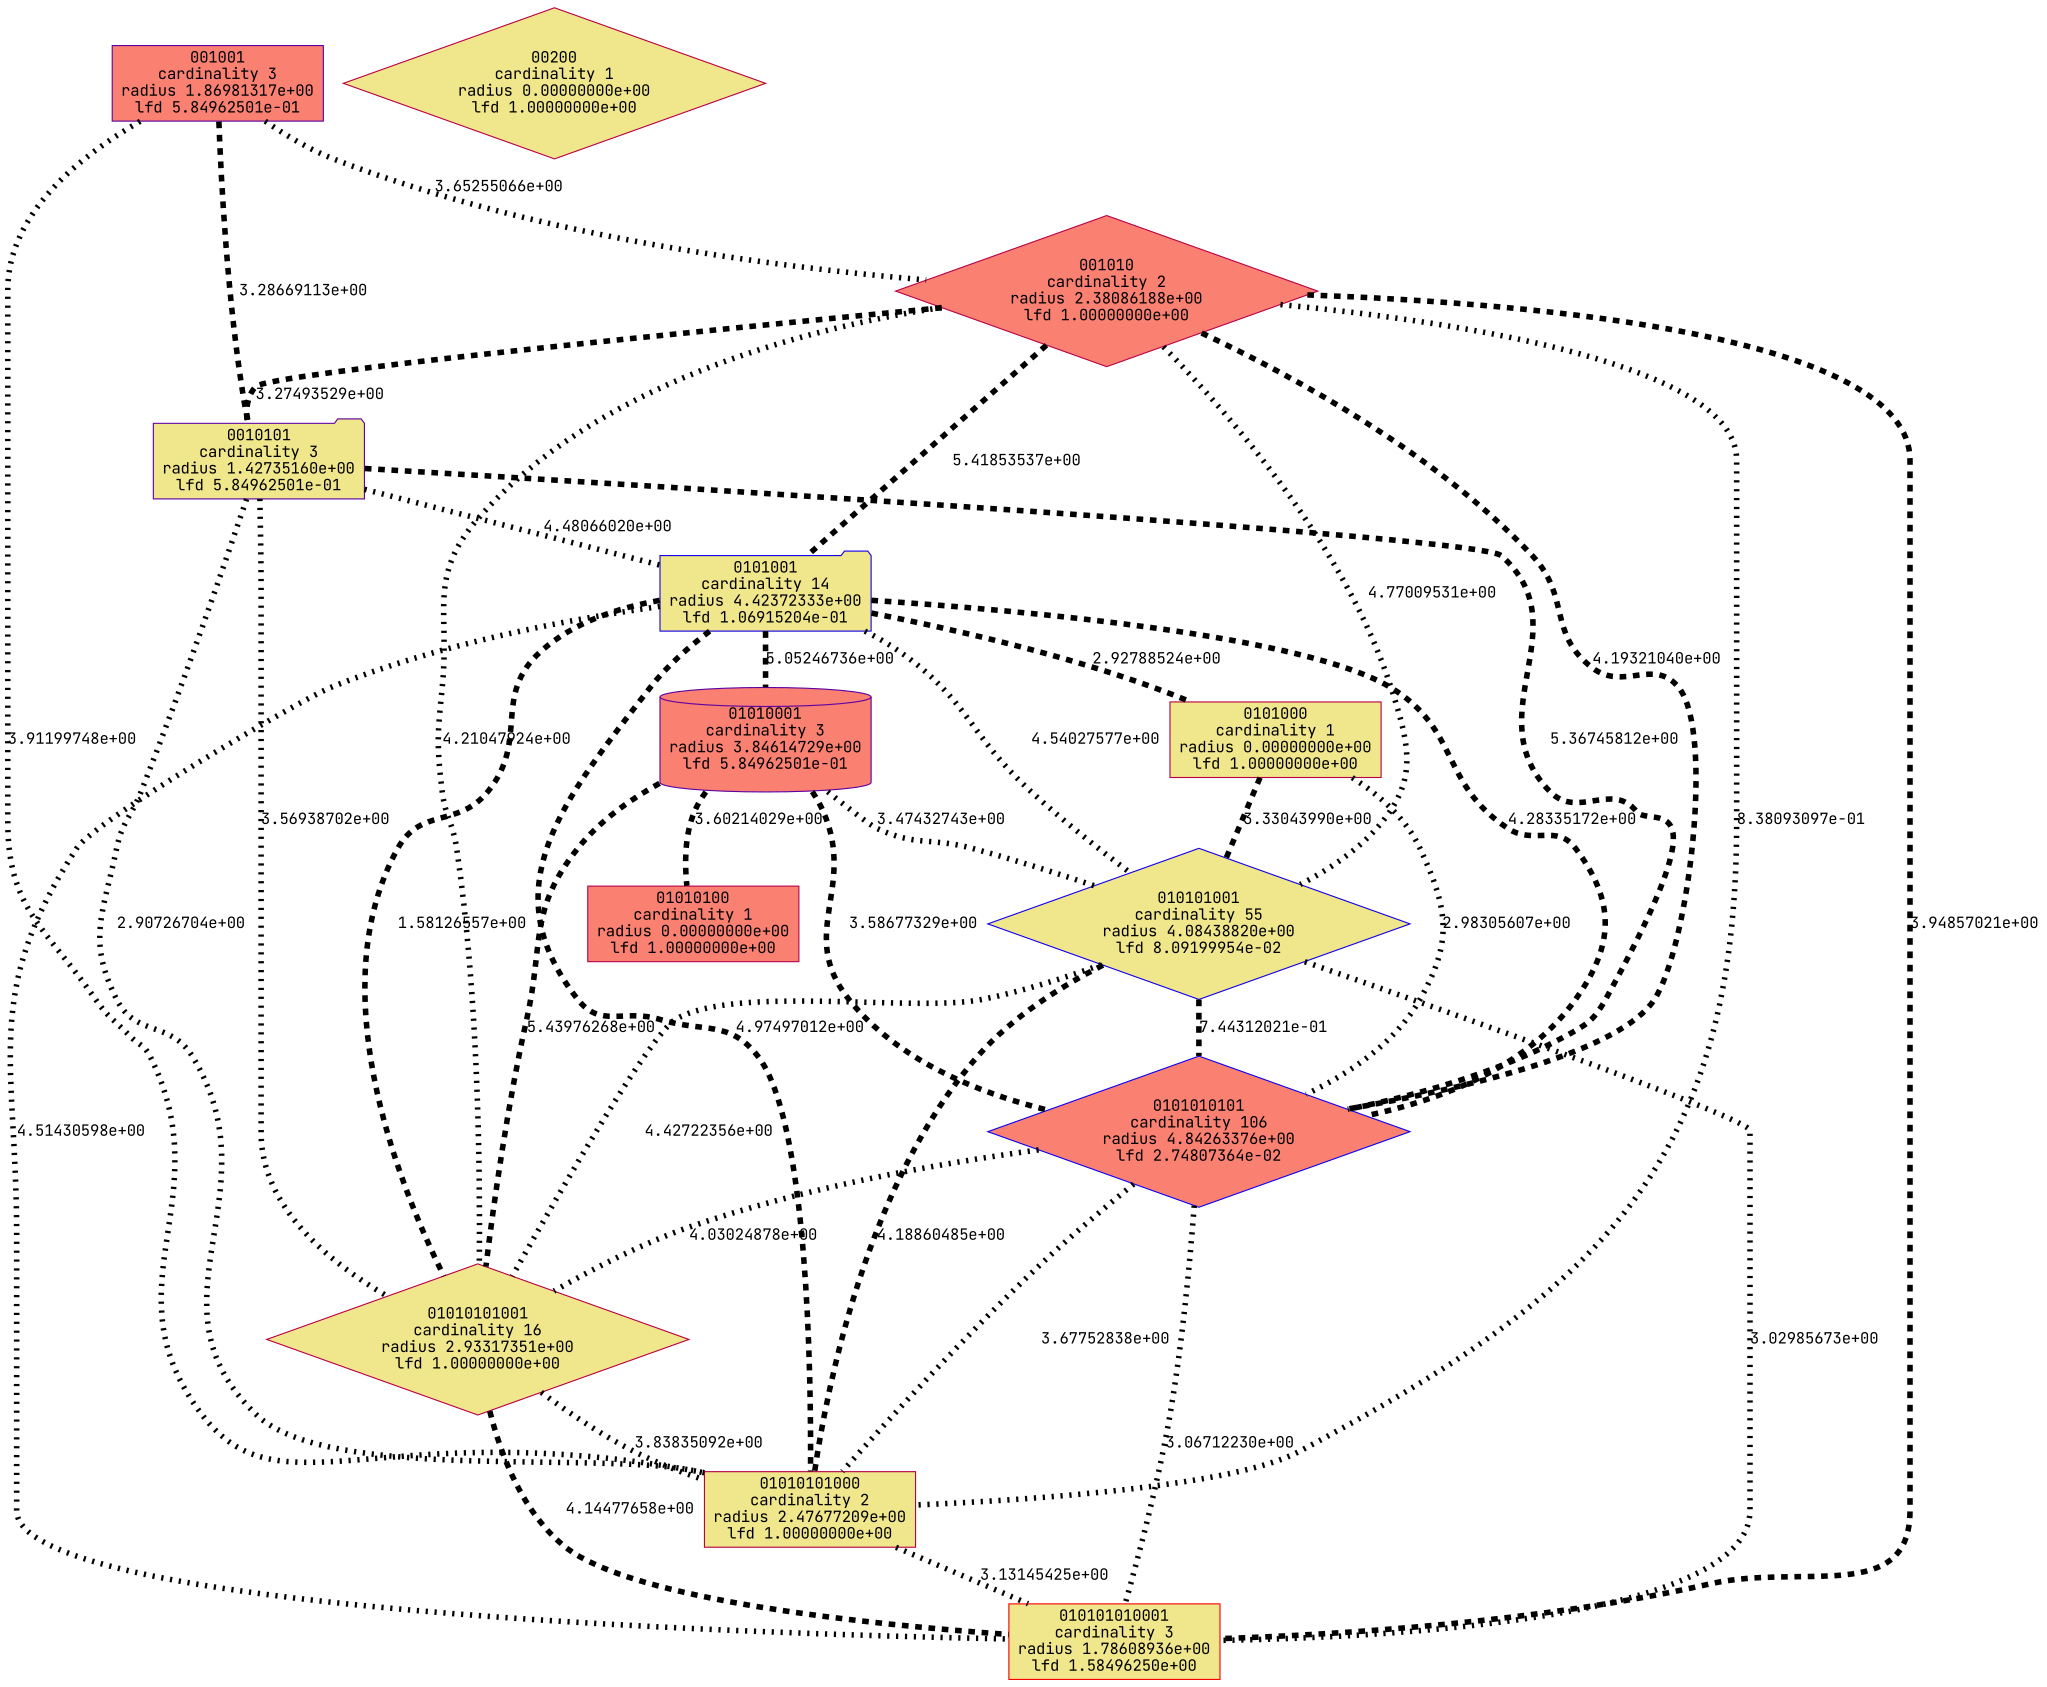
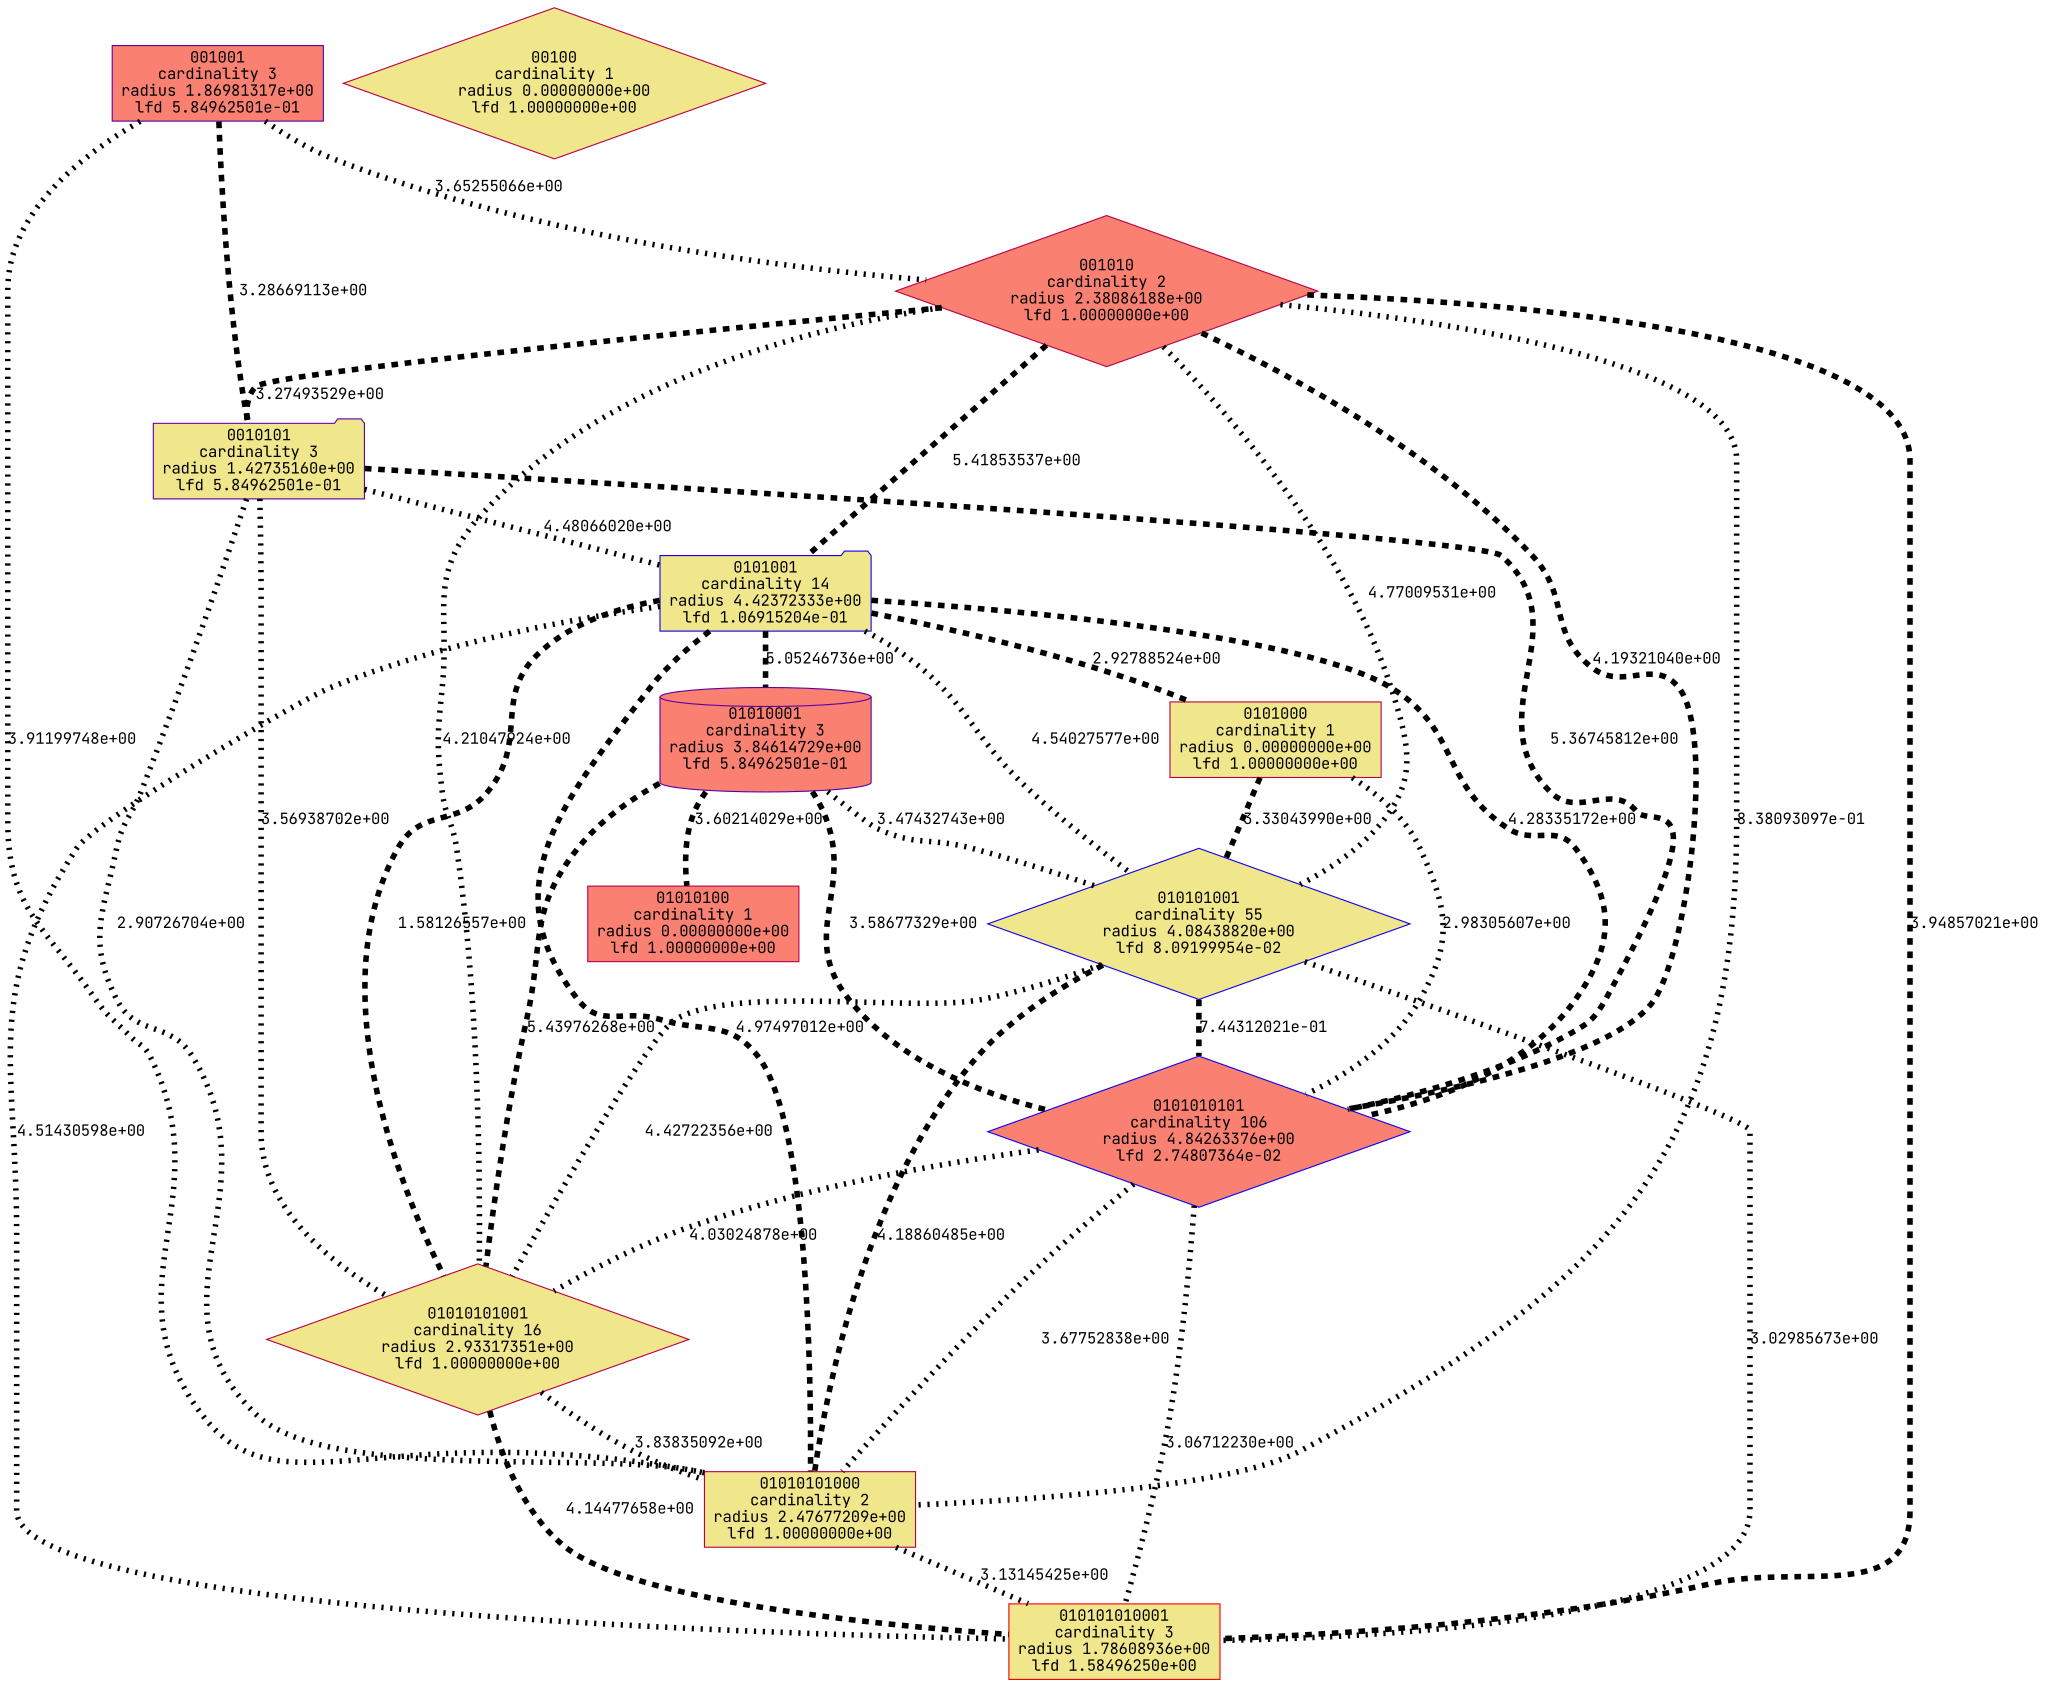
(554, 83) -> (554, 83)
